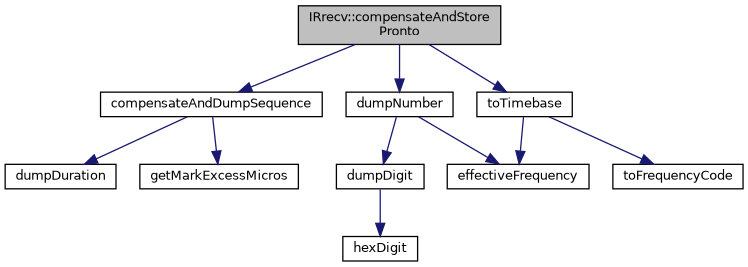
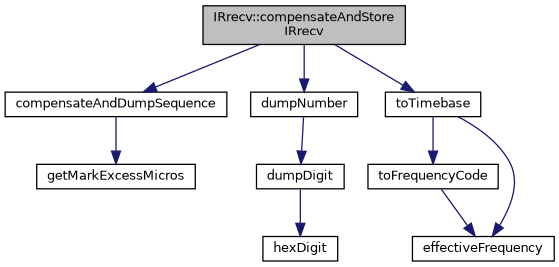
(400, 25) -> (304, 25)
(453, 137) -> (454, 207)
(61, 177) -> none
